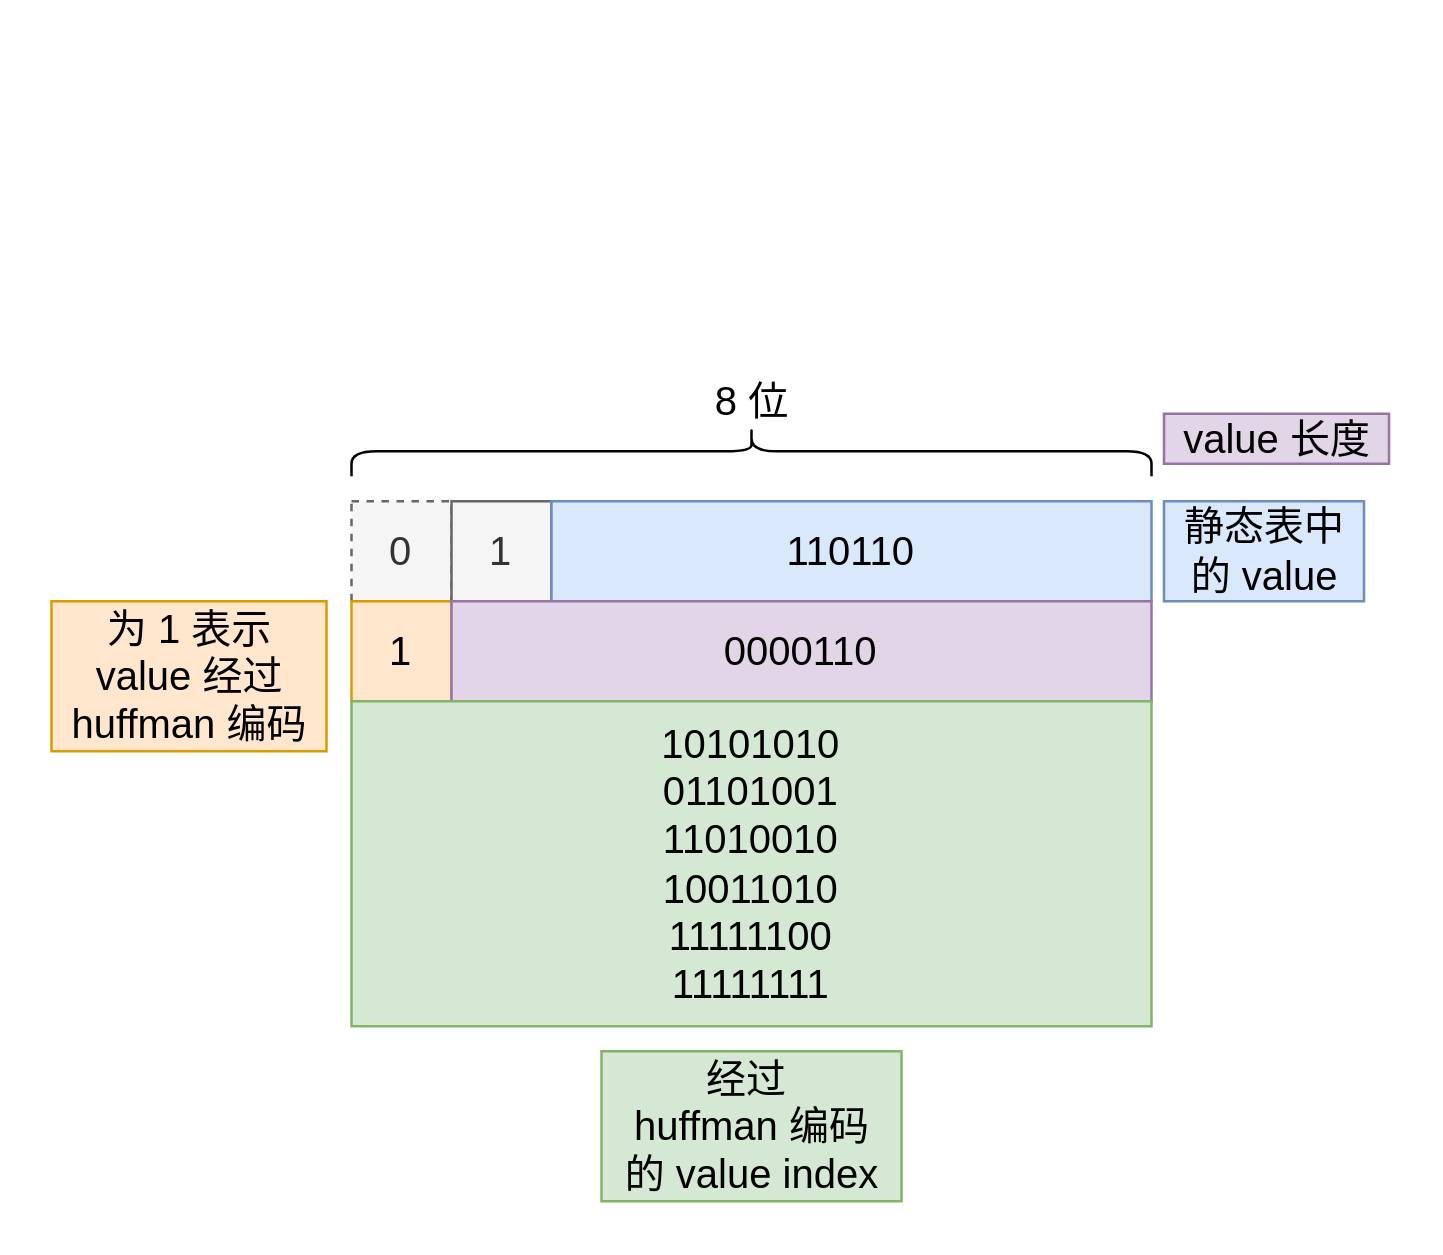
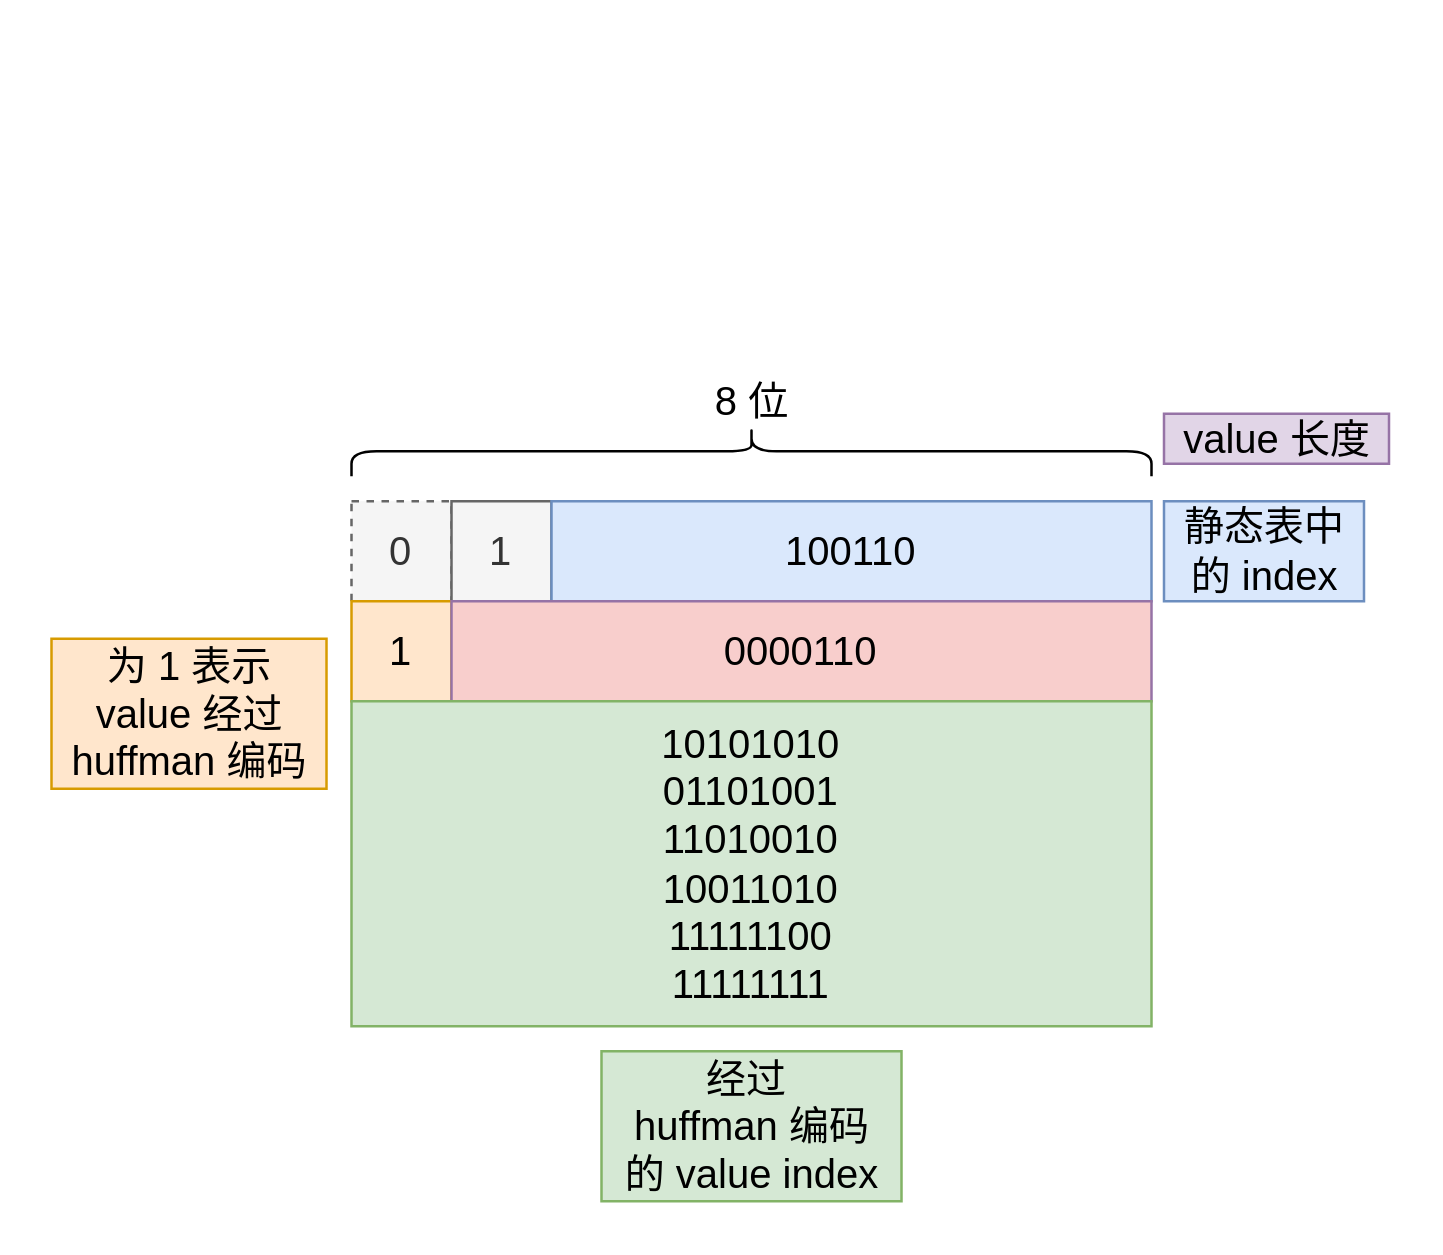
(851, 551) -> (851, 551)
(1265, 551) -> (1265, 551)
(801, 651) -> (801, 651)
(189, 676) -> (189, 714)
